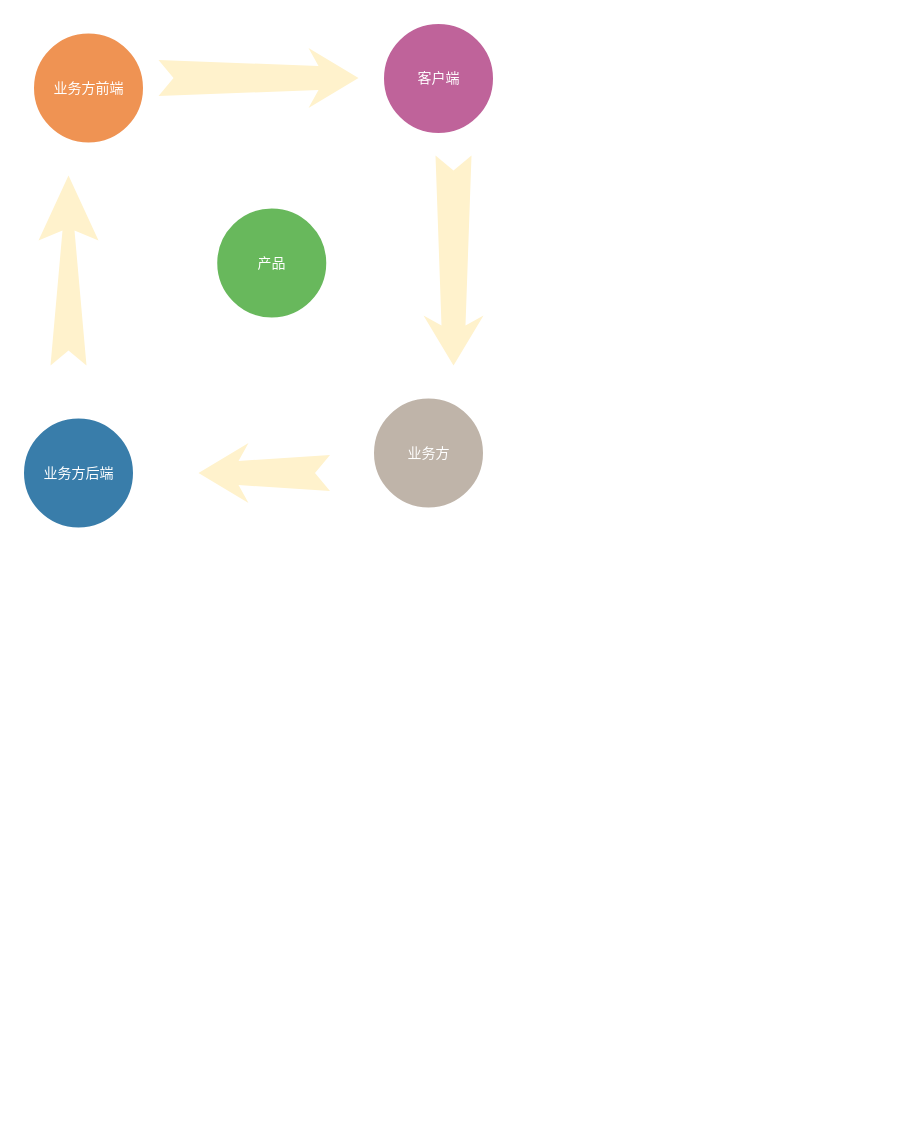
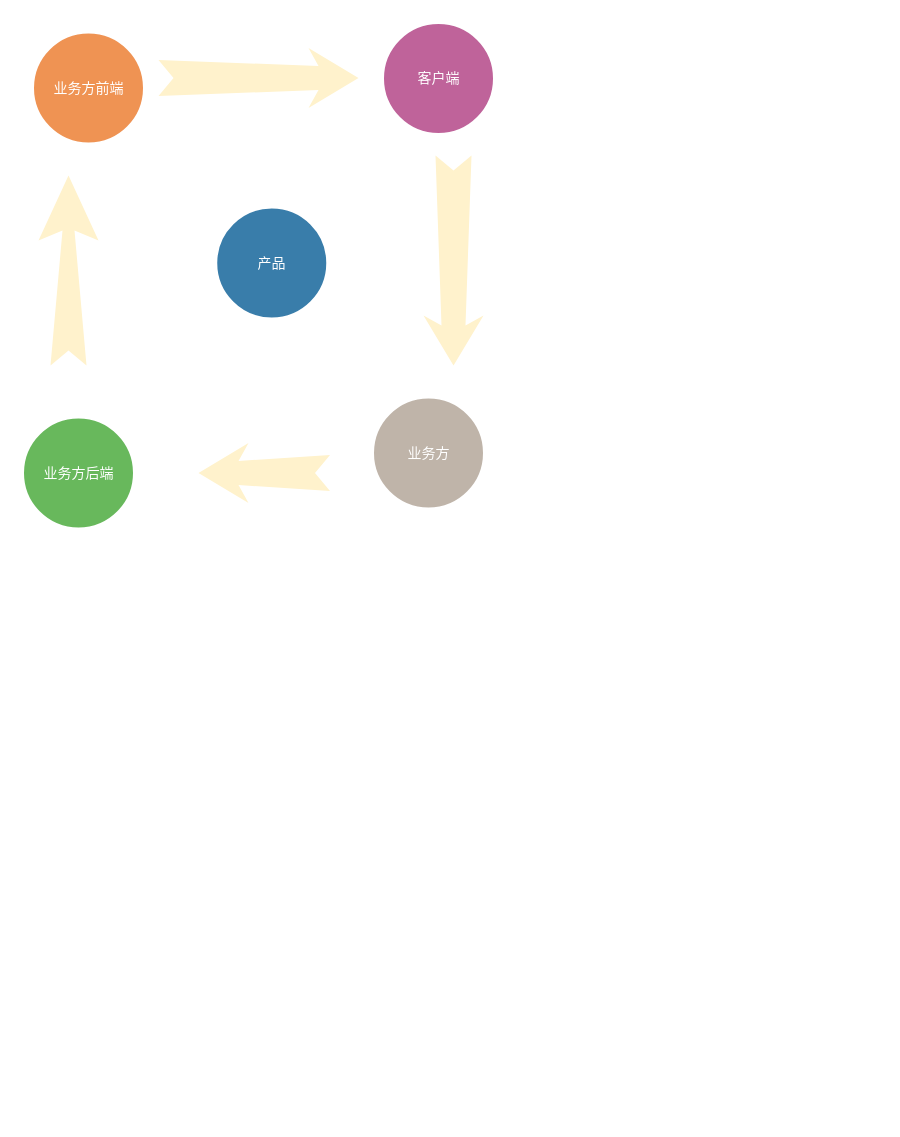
(272, 263) -> (272, 263)
(79, 473) -> (79, 473)
